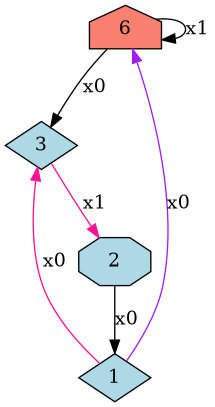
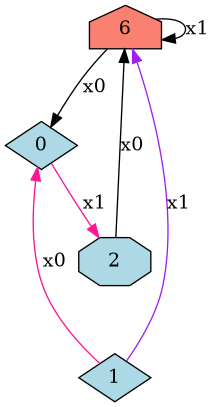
(41, 145) -> (41, 145)
(179, 204) -> (179, 204)
(115, 313) -> (120, 150)
